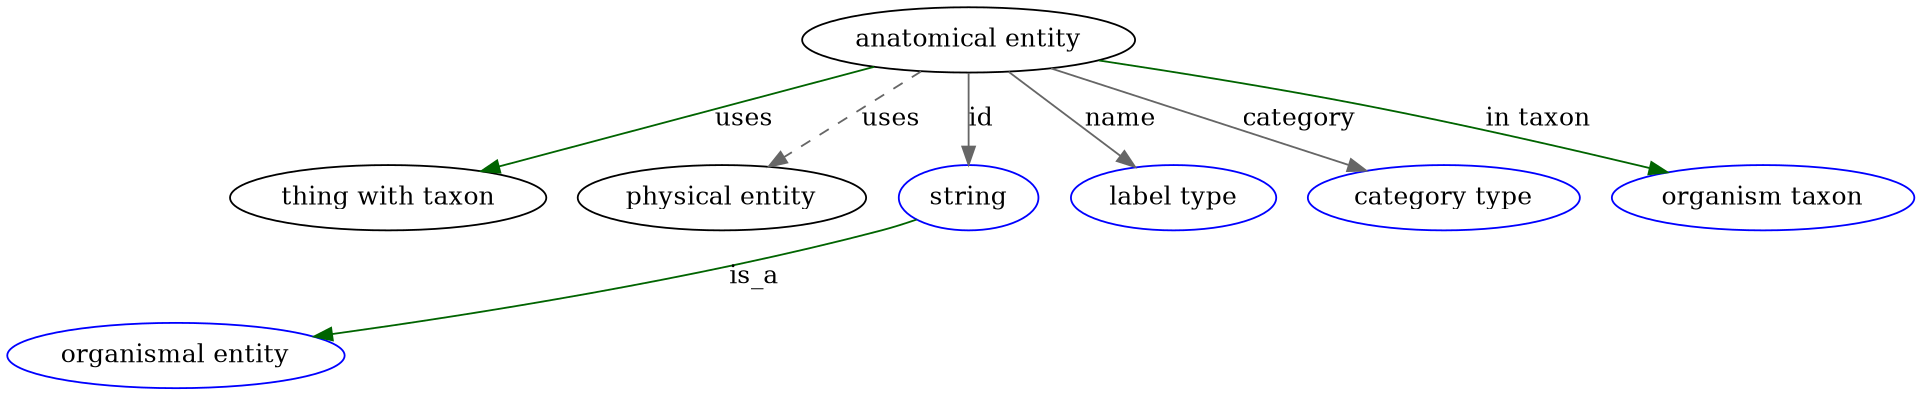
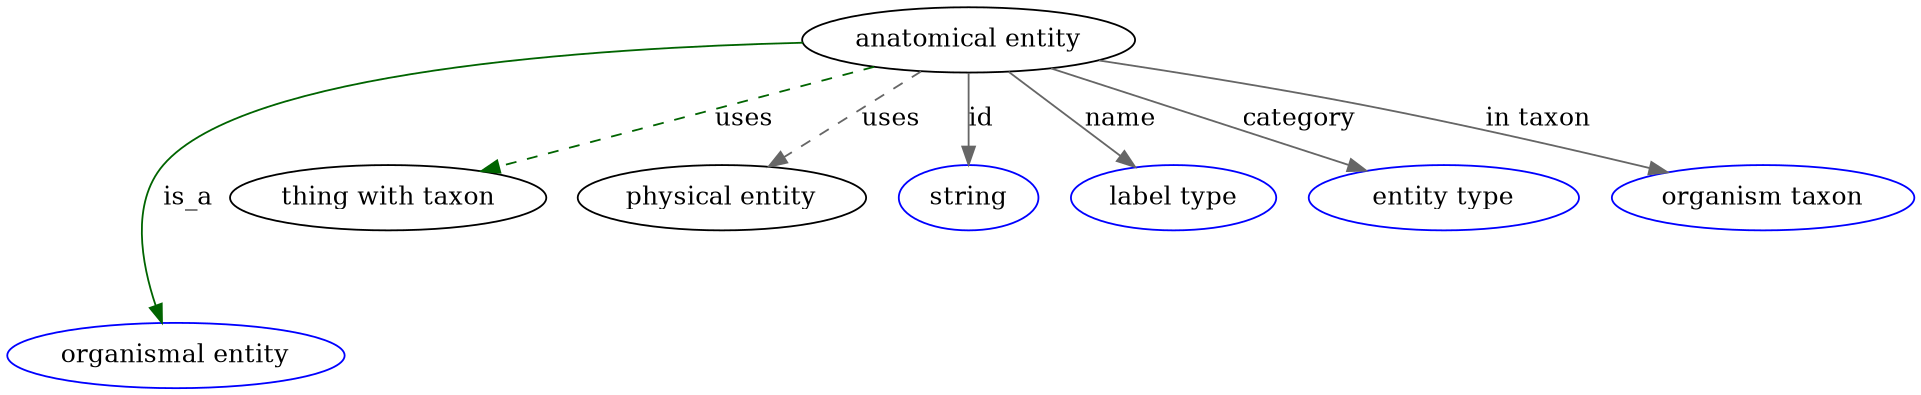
(1376, 107) -> (1376, 107)
(686, 117) -> (686, 117)
(1444, 198) -> (1444, 198)
(626, 286) -> (401, 77)
